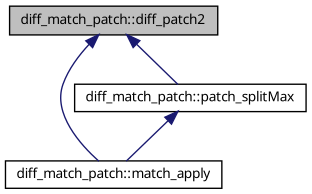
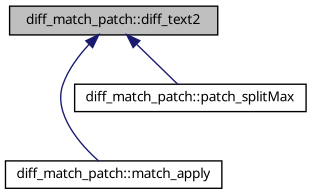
(114, 21) -> (114, 21)
(147, 141) -> none
